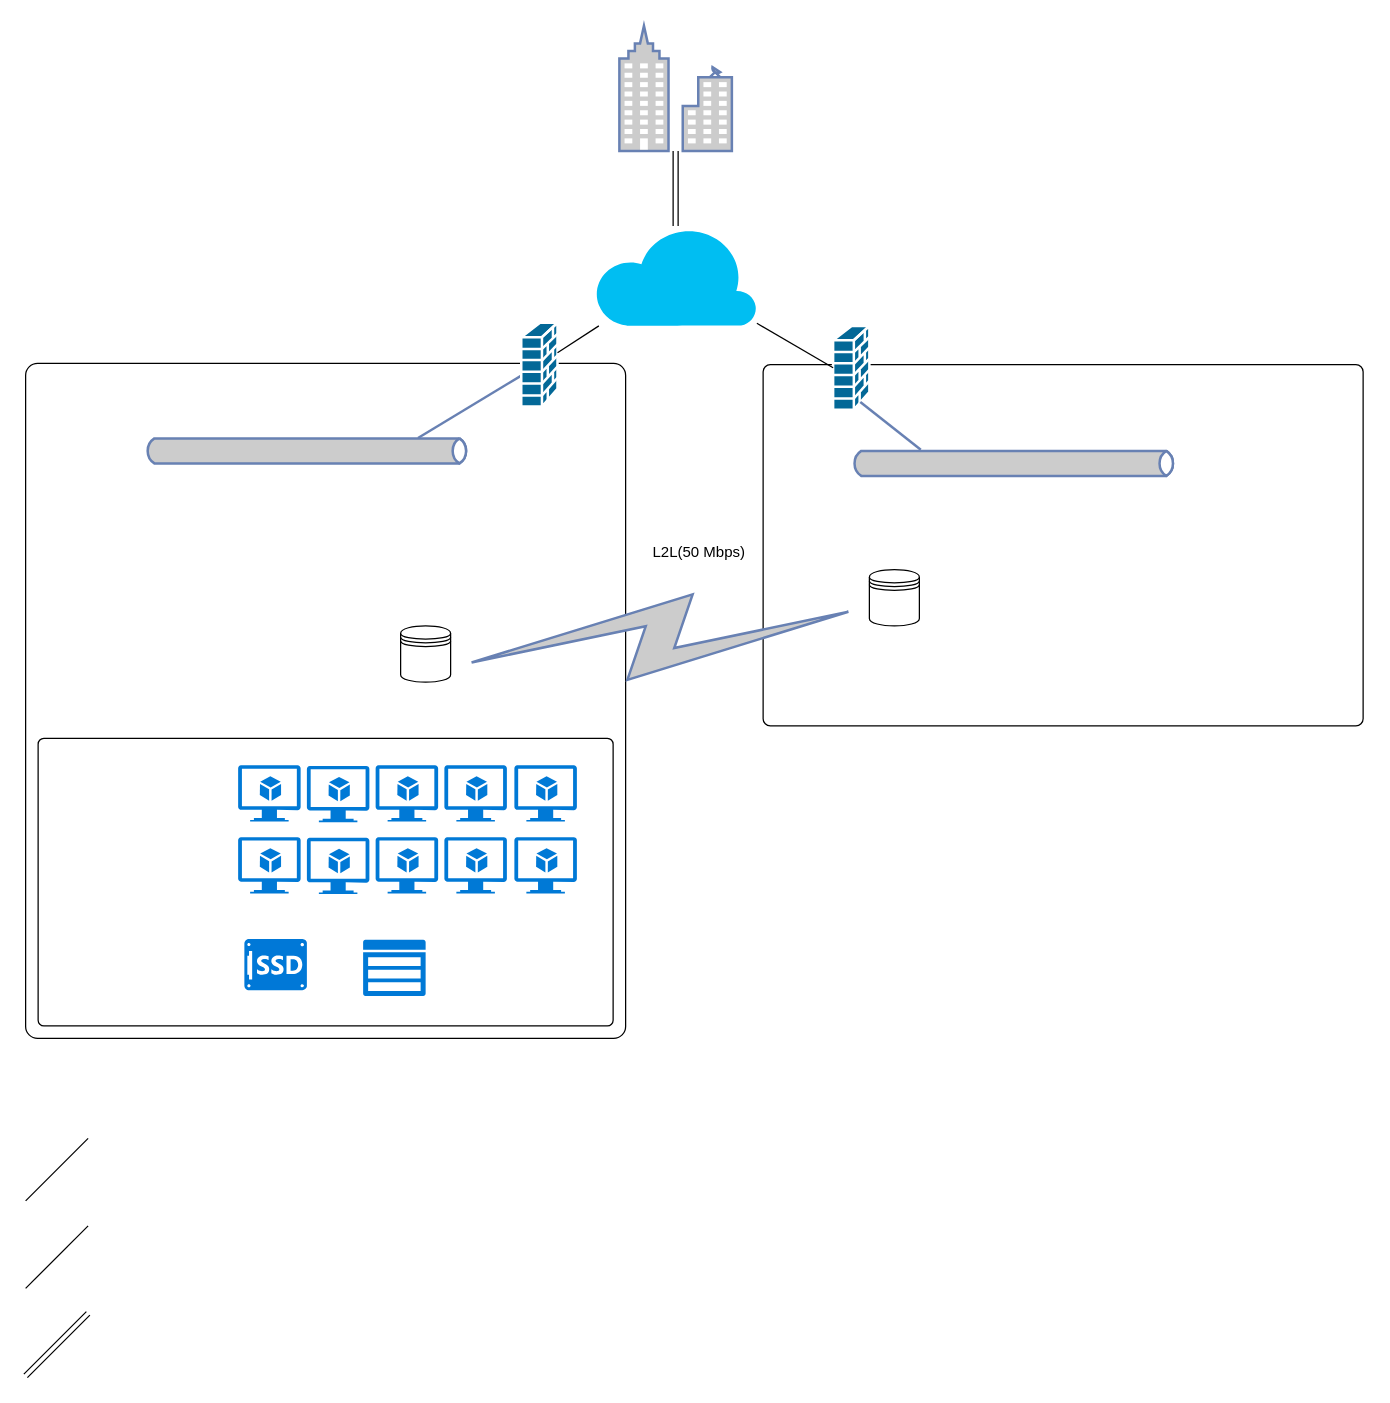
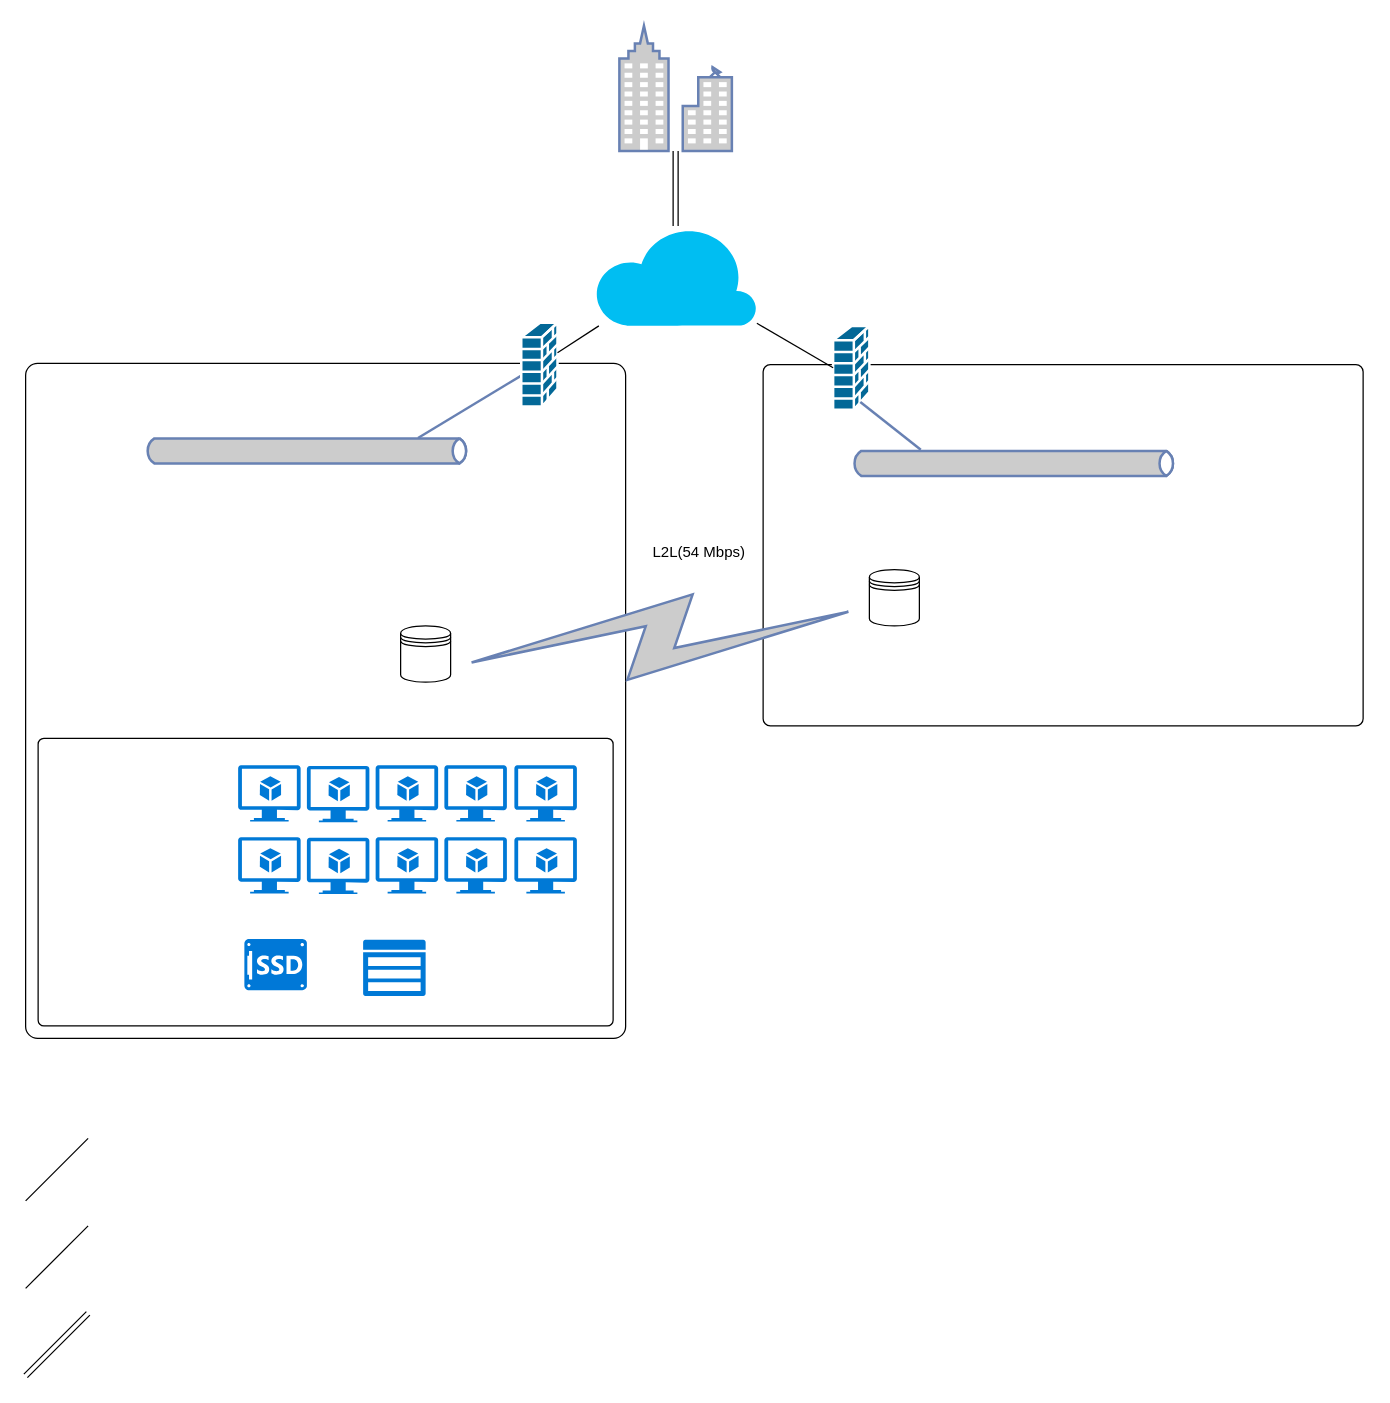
(702, 552) -> (702, 552)
